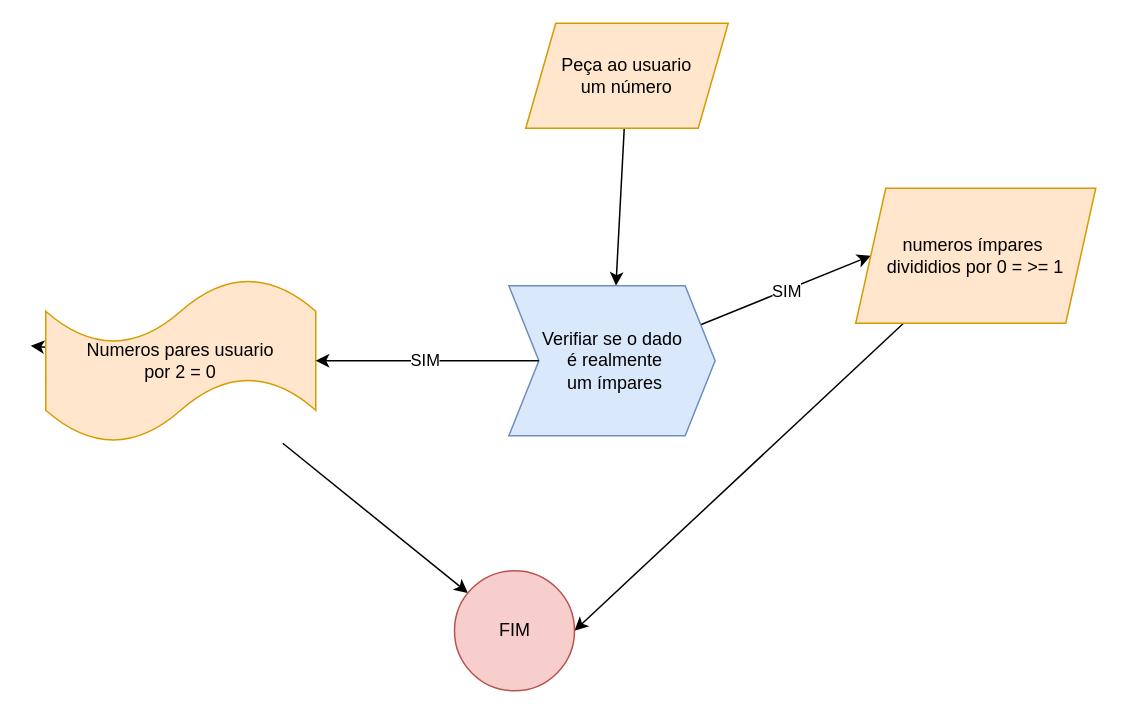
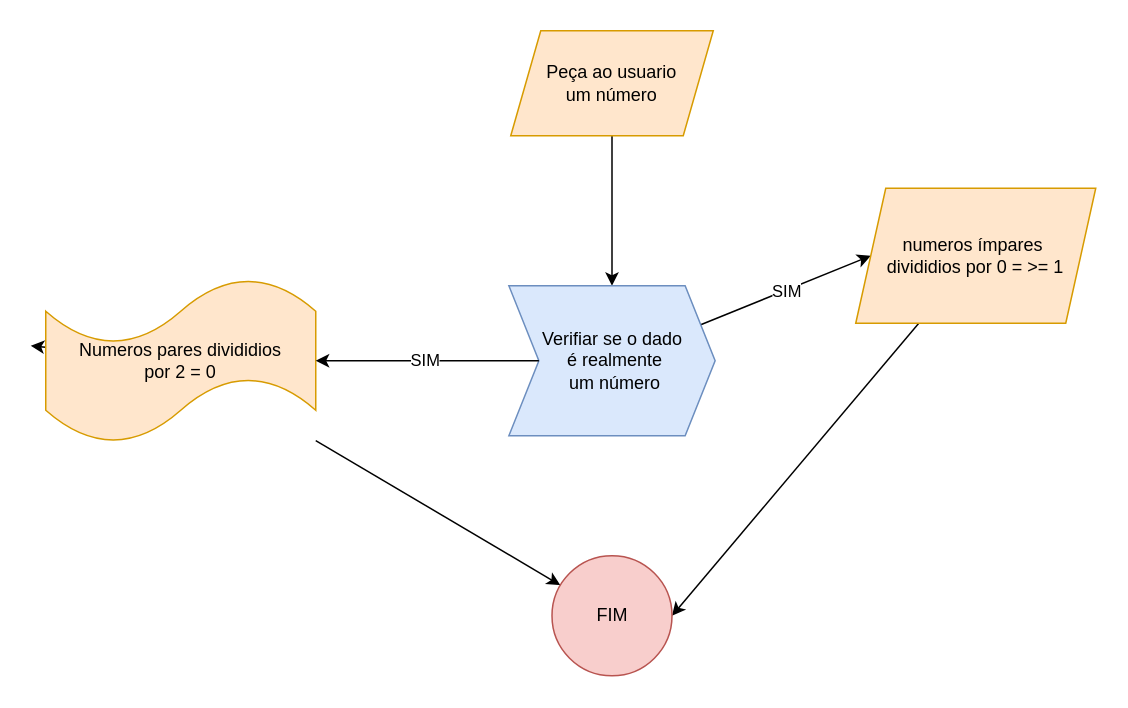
(627, 76) -> (612, 83)
(181, 361) -> (181, 361)
(613, 361) -> (613, 361)
(515, 631) -> (612, 616)
